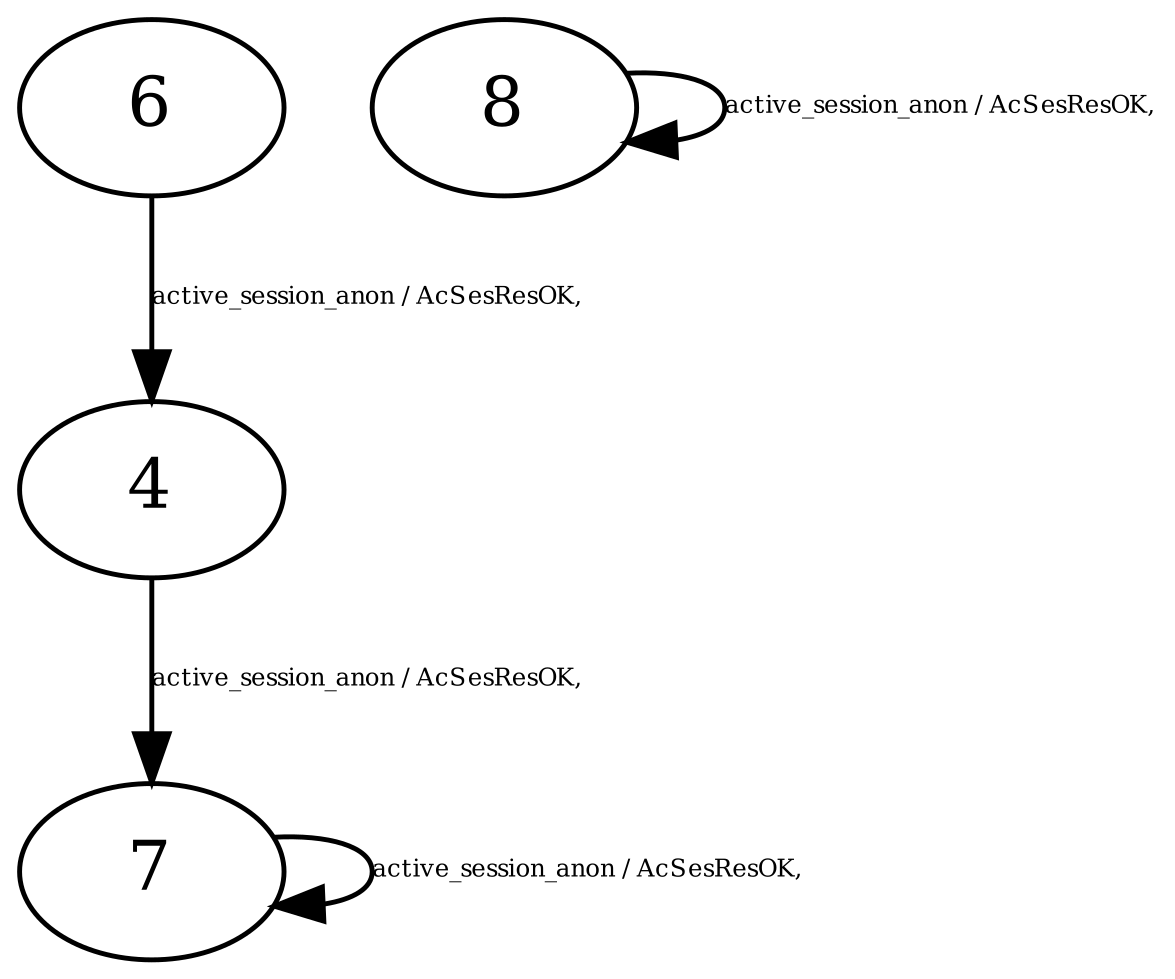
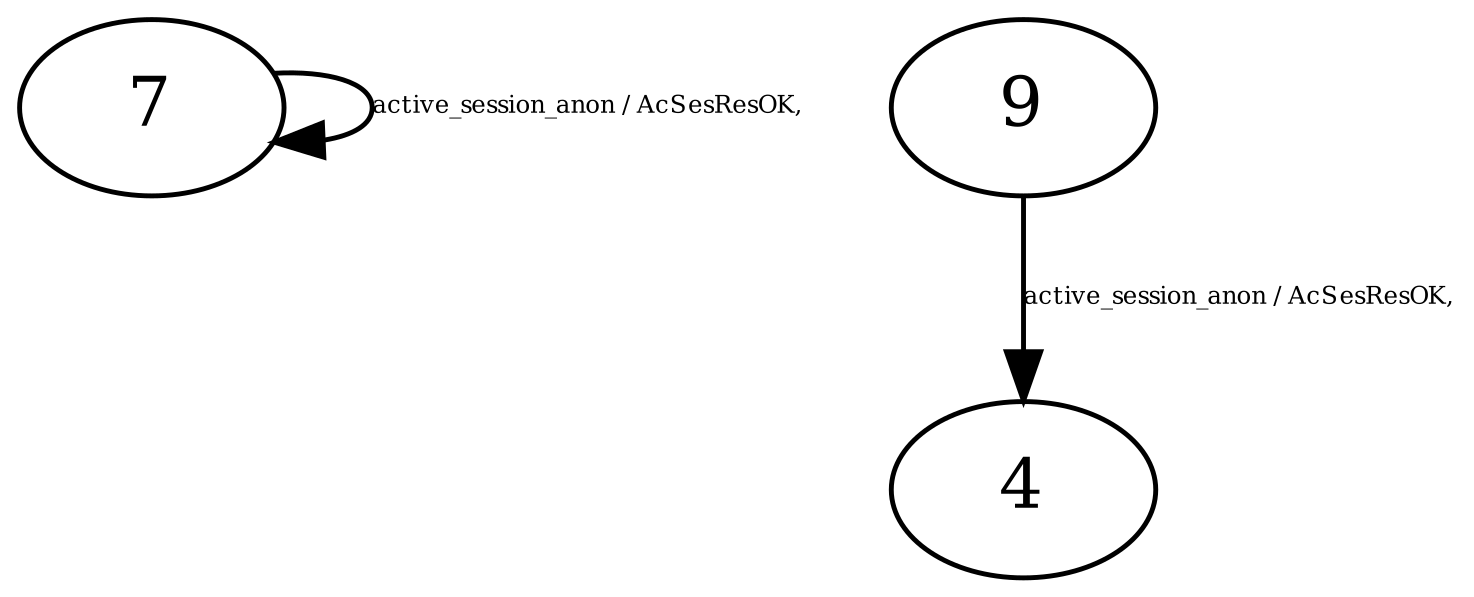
(152, 108) -> (1024, 108)
(504, 108) -> none
(152, 656) -> none
